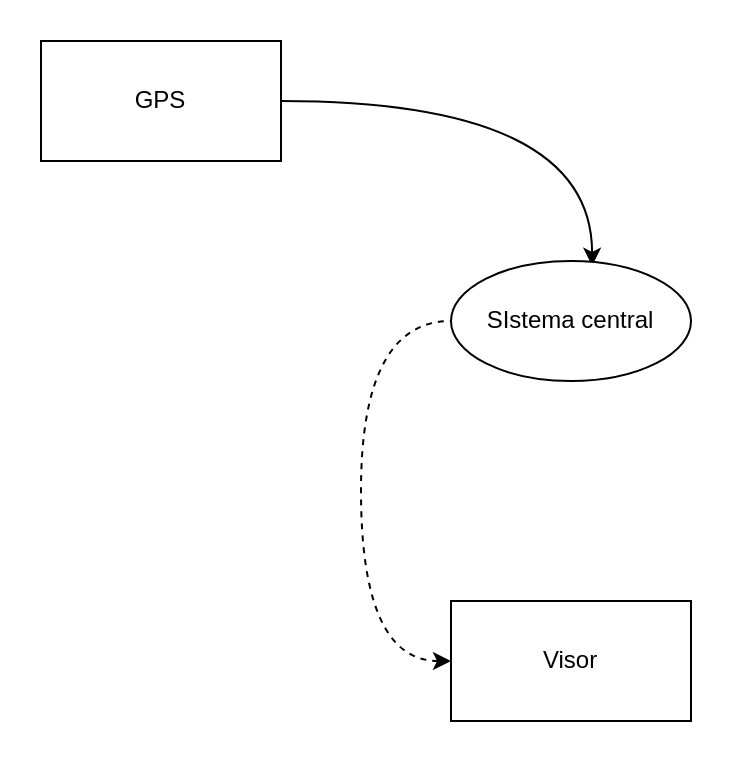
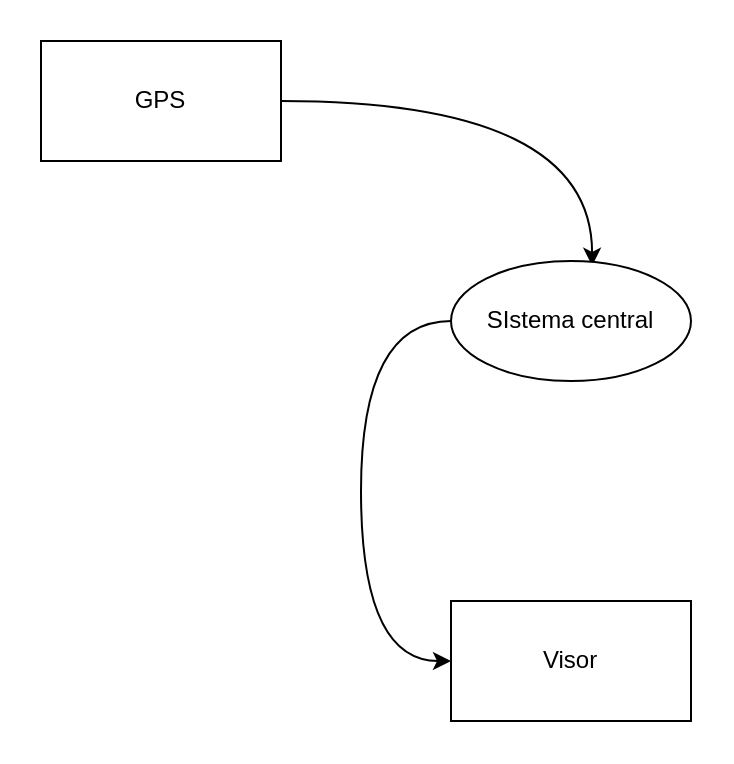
(361, 484) -> (361, 484)
